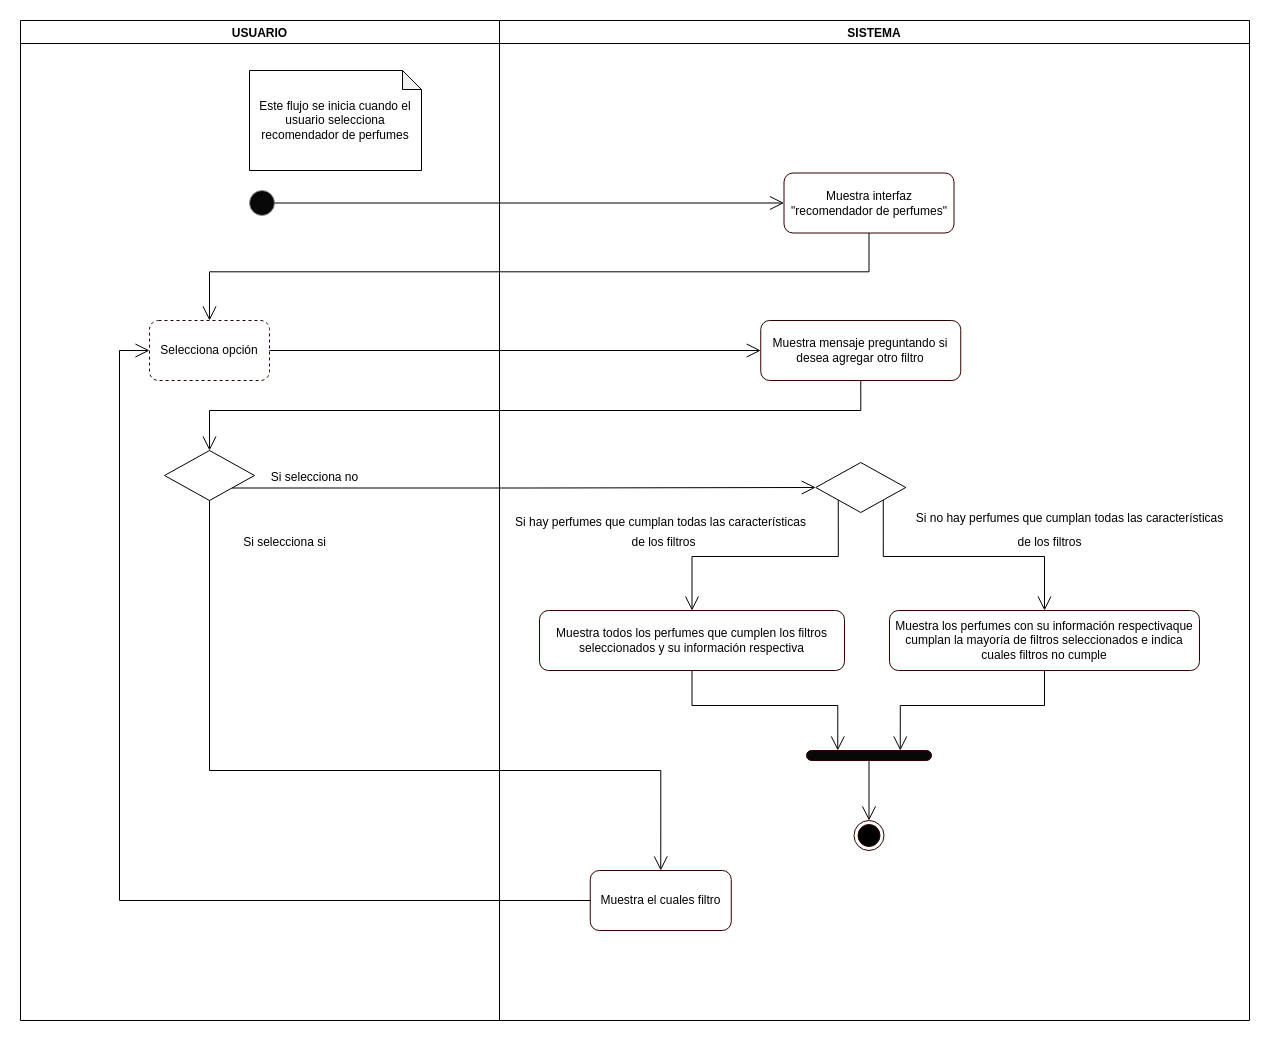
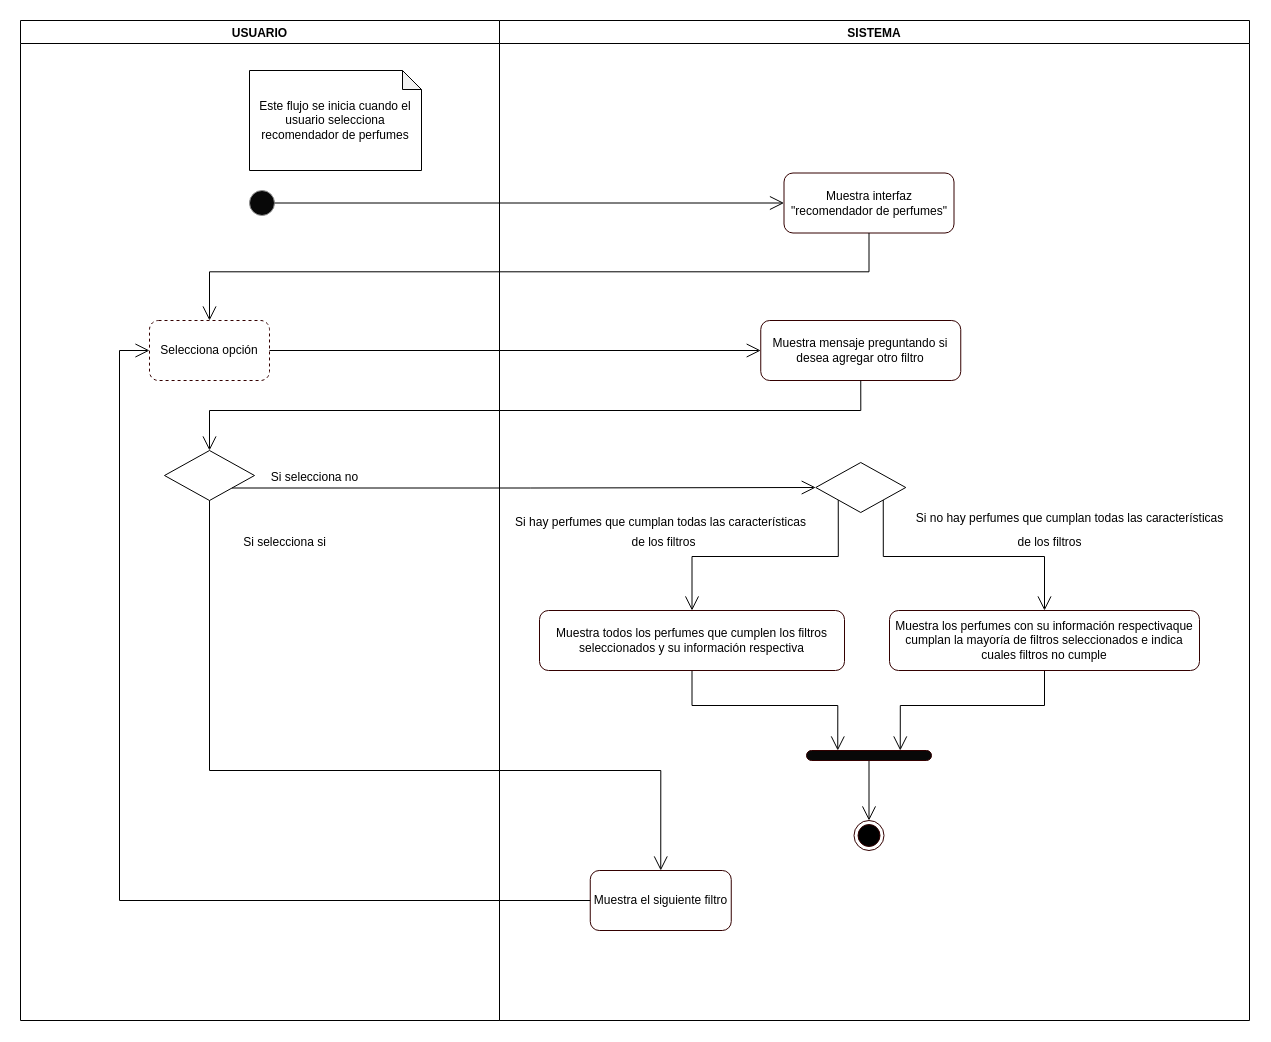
(661, 901) -> (661, 901)
